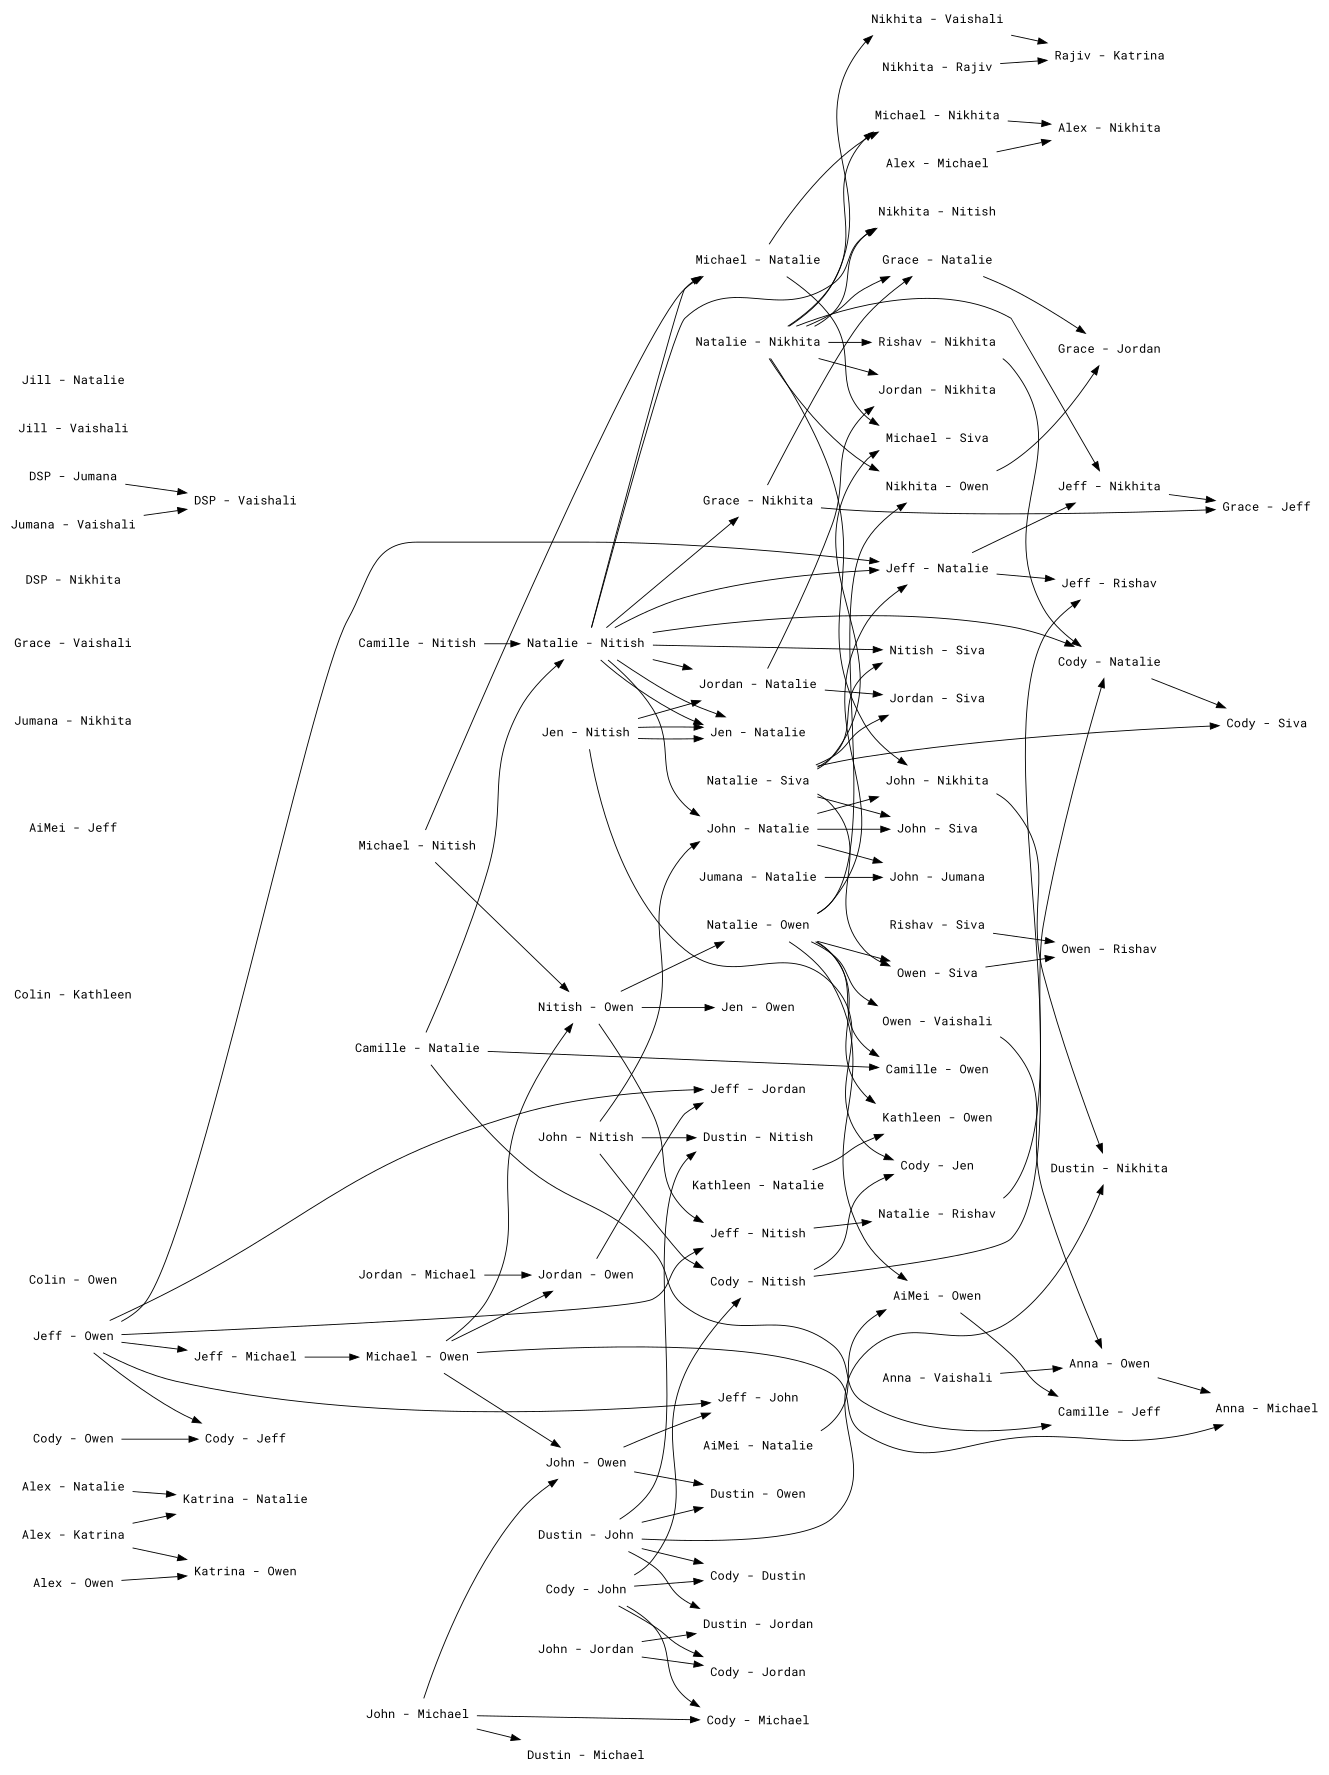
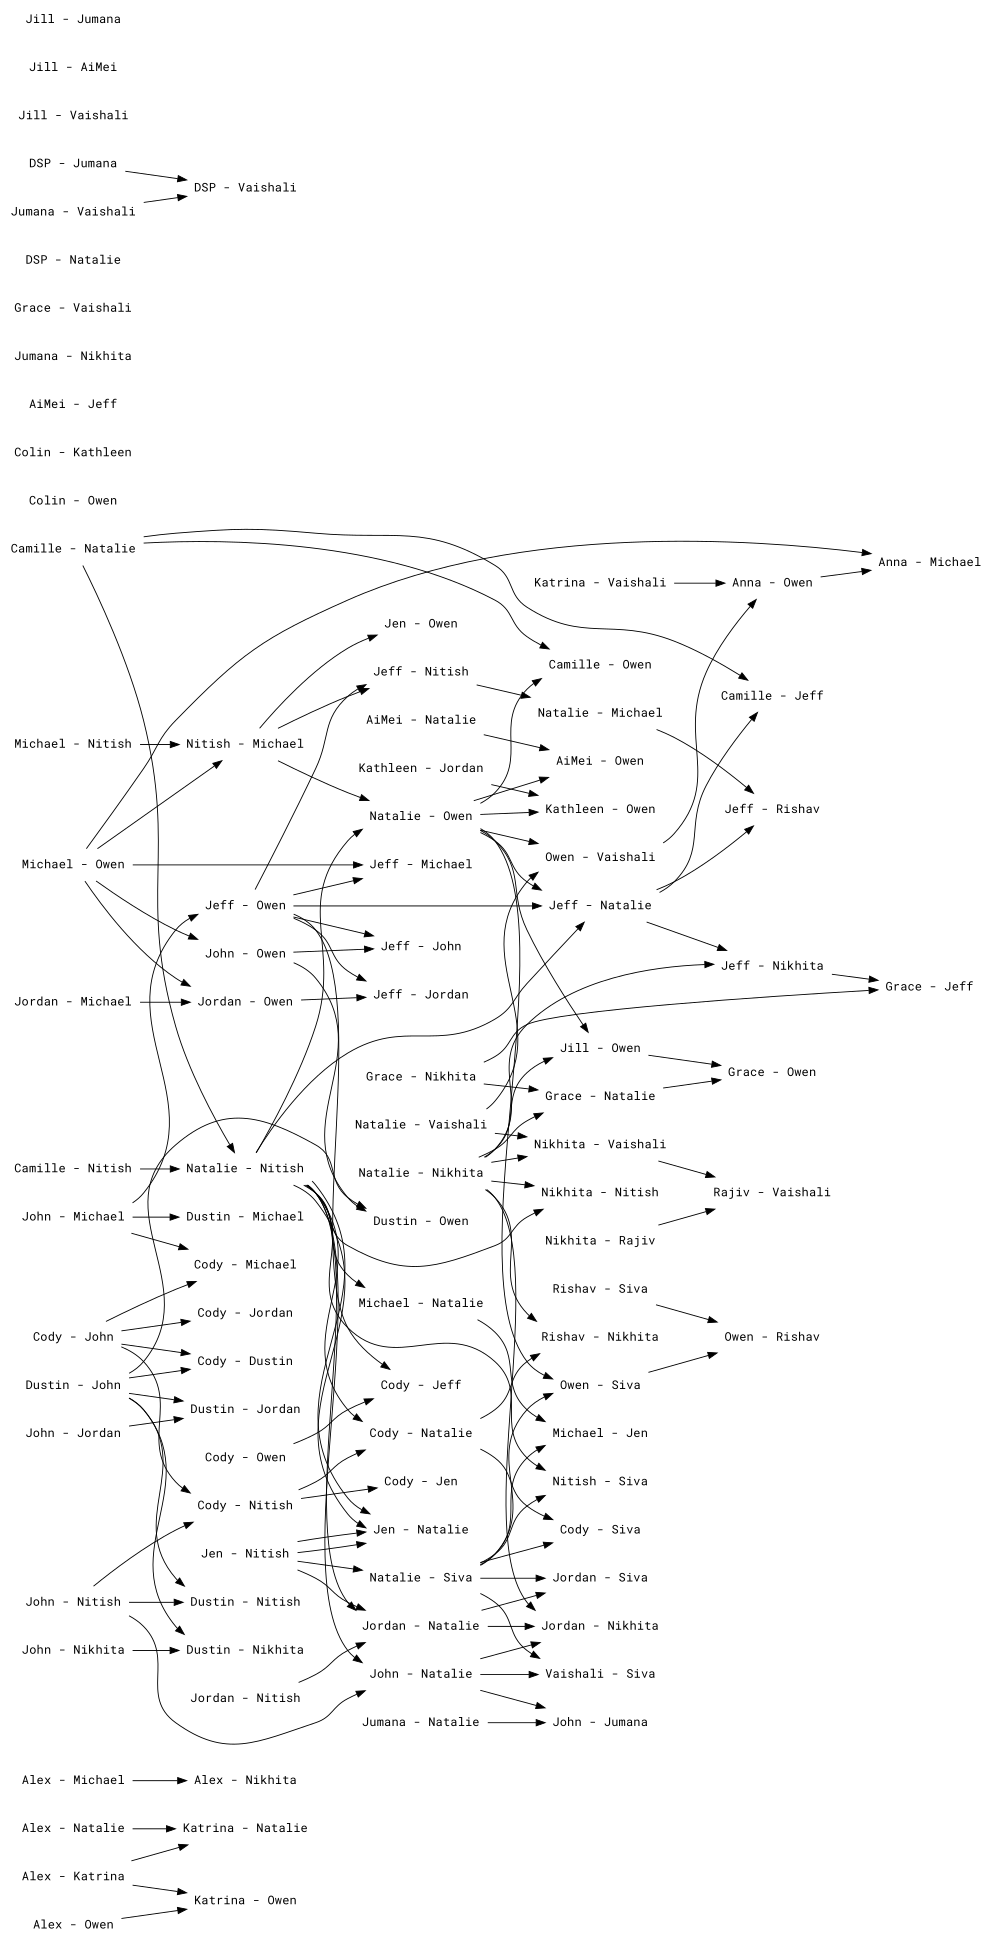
none -> (74, 20)
(1110, 56) -> (773, 1193)
(938, 116) -> none
(1110, 350) -> (773, 1073)
(74, 381) -> (74, 68)
(938, 439) -> (601, 1434)
(938, 487) -> (601, 1049)
(1030, 502) -> (505, 1398)
(549, 549) -> none
(844, 549) -> none
(669, 575) -> (319, 1012)
(74, 580) -> (74, 260)
(844, 806) -> (506, 1652)
(938, 829) -> (601, 1675)
(743, 966) -> (320, 1564)
(586, 1008) -> (246, 745)
none -> (421, 1125)
(758, 1186) -> (421, 769)
(938, 1214) -> (601, 713)
(1007, 1351) -> (699, 805)
(327, 1357) -> (243, 865)
(938, 1379) -> (601, 583)
(473, 1583) -> (159, 1060)
(661, 1660) -> none
none -> (246, 1699)
